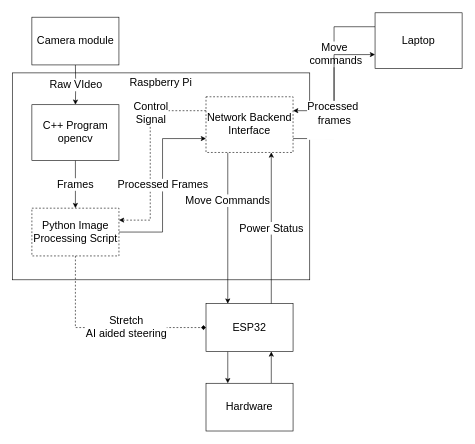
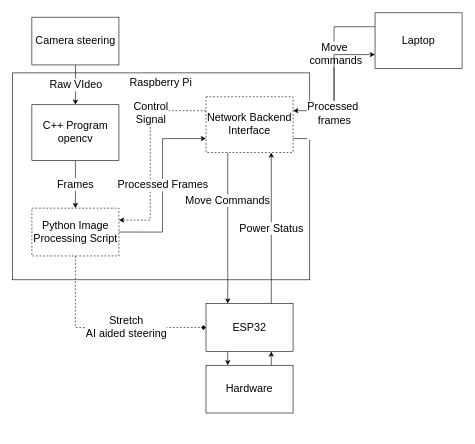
(76, 41) -> (76, 41)
(250, 407) -> (250, 389)
